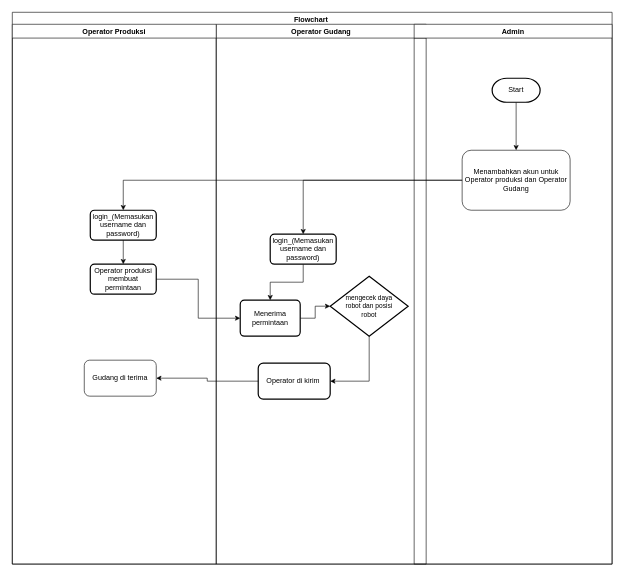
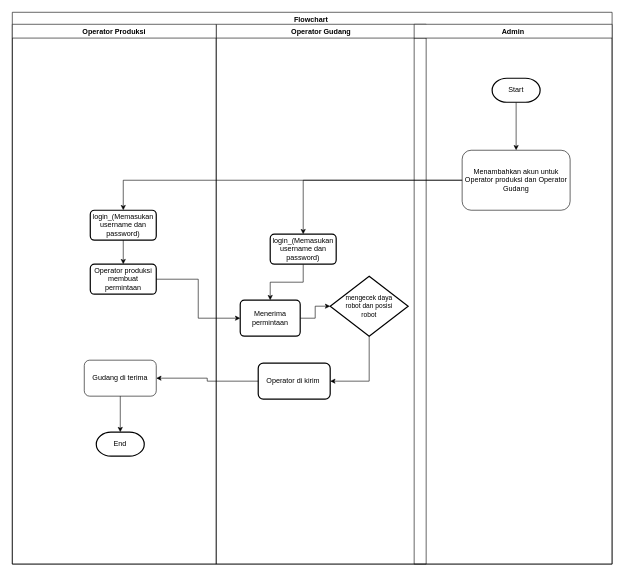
none -> (120, 426)
none -> (120, 444)
